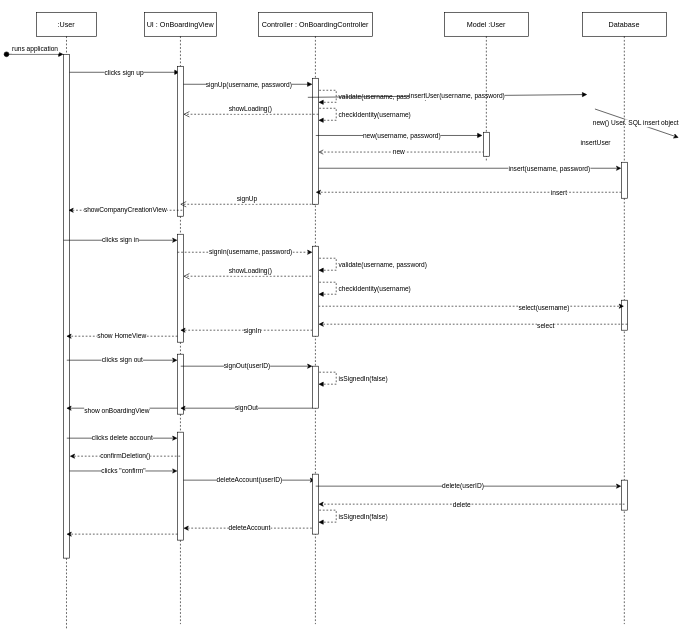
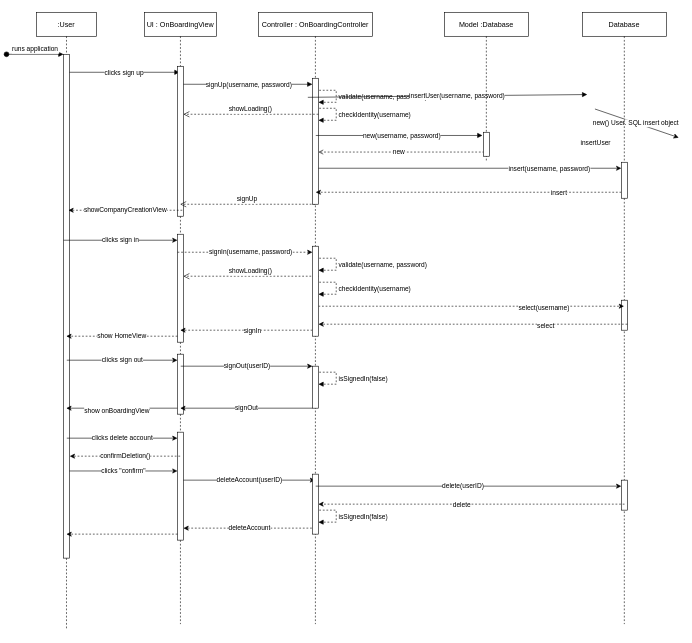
(486, 25) -> (486, 25)
